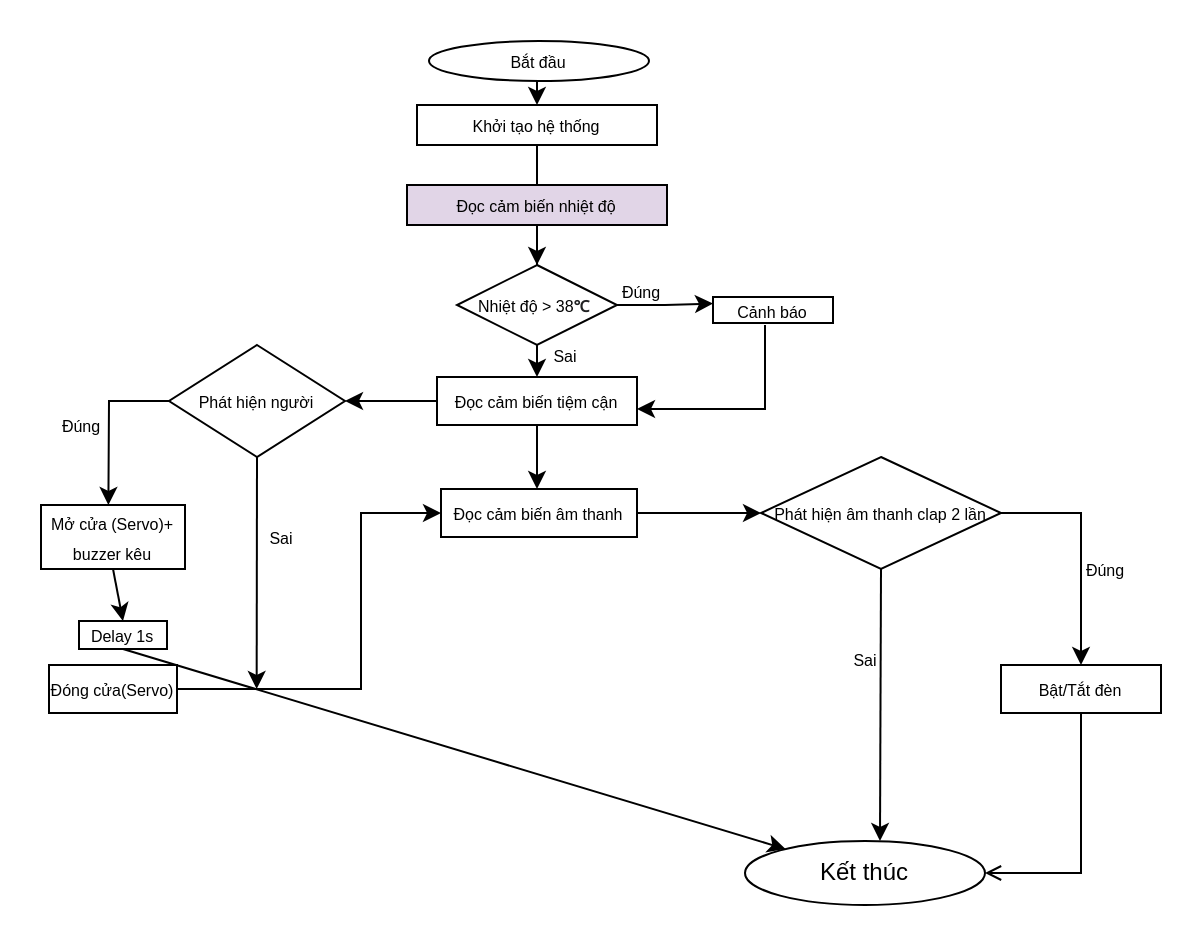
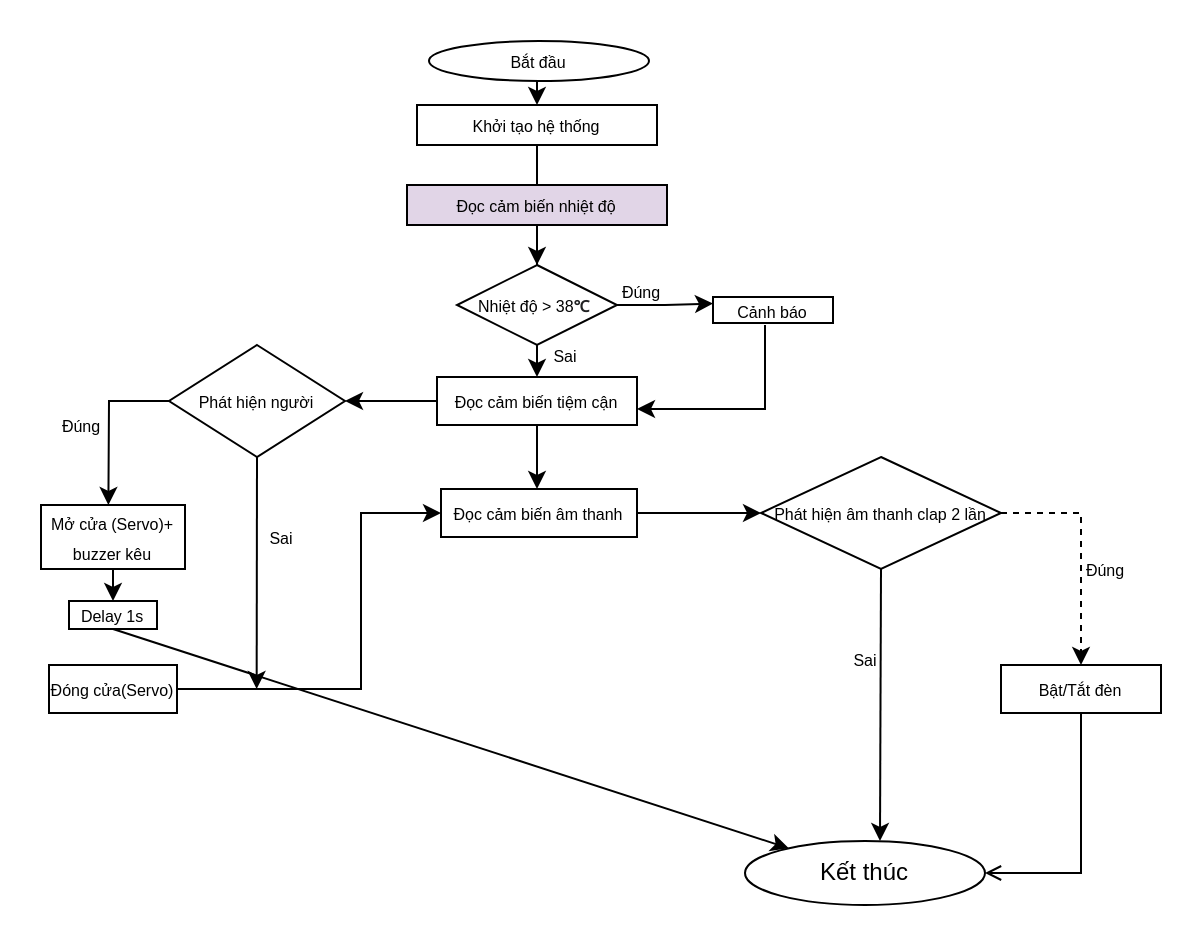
(1081, 542) -> (1081, 542)
(123, 635) -> (113, 615)
